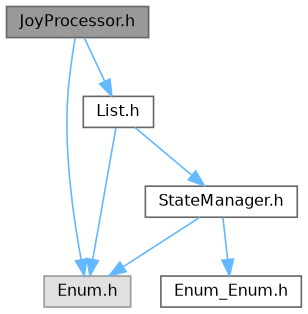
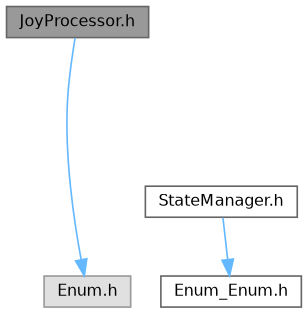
(118, 112) -> none
(162, 242) -> none
